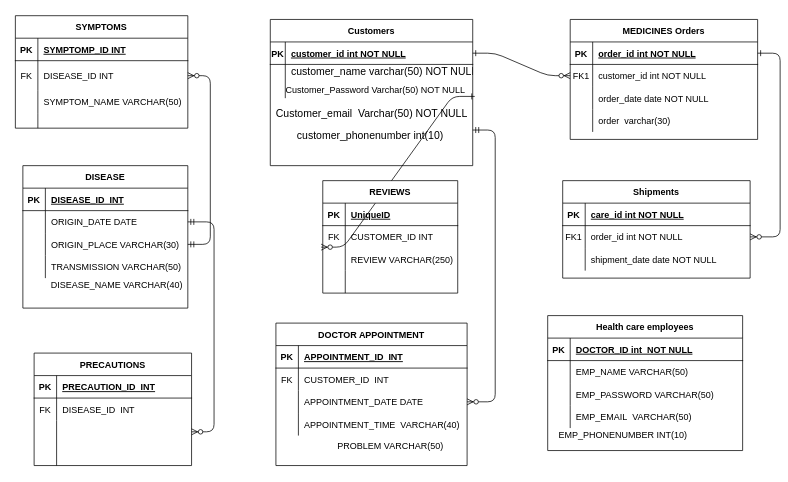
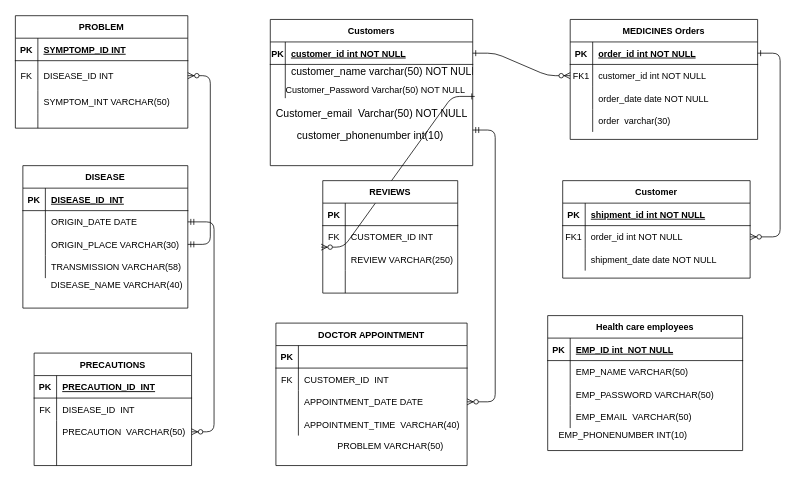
(101, 27) -> (101, 27)
(103, 102) -> (100, 102)
(656, 192) -> (656, 192)
(402, 214) -> none
(637, 215) -> (646, 215)
(110, 267) -> (110, 267)
(629, 350) -> (622, 350)
(383, 357) -> none
none -> (124, 432)
